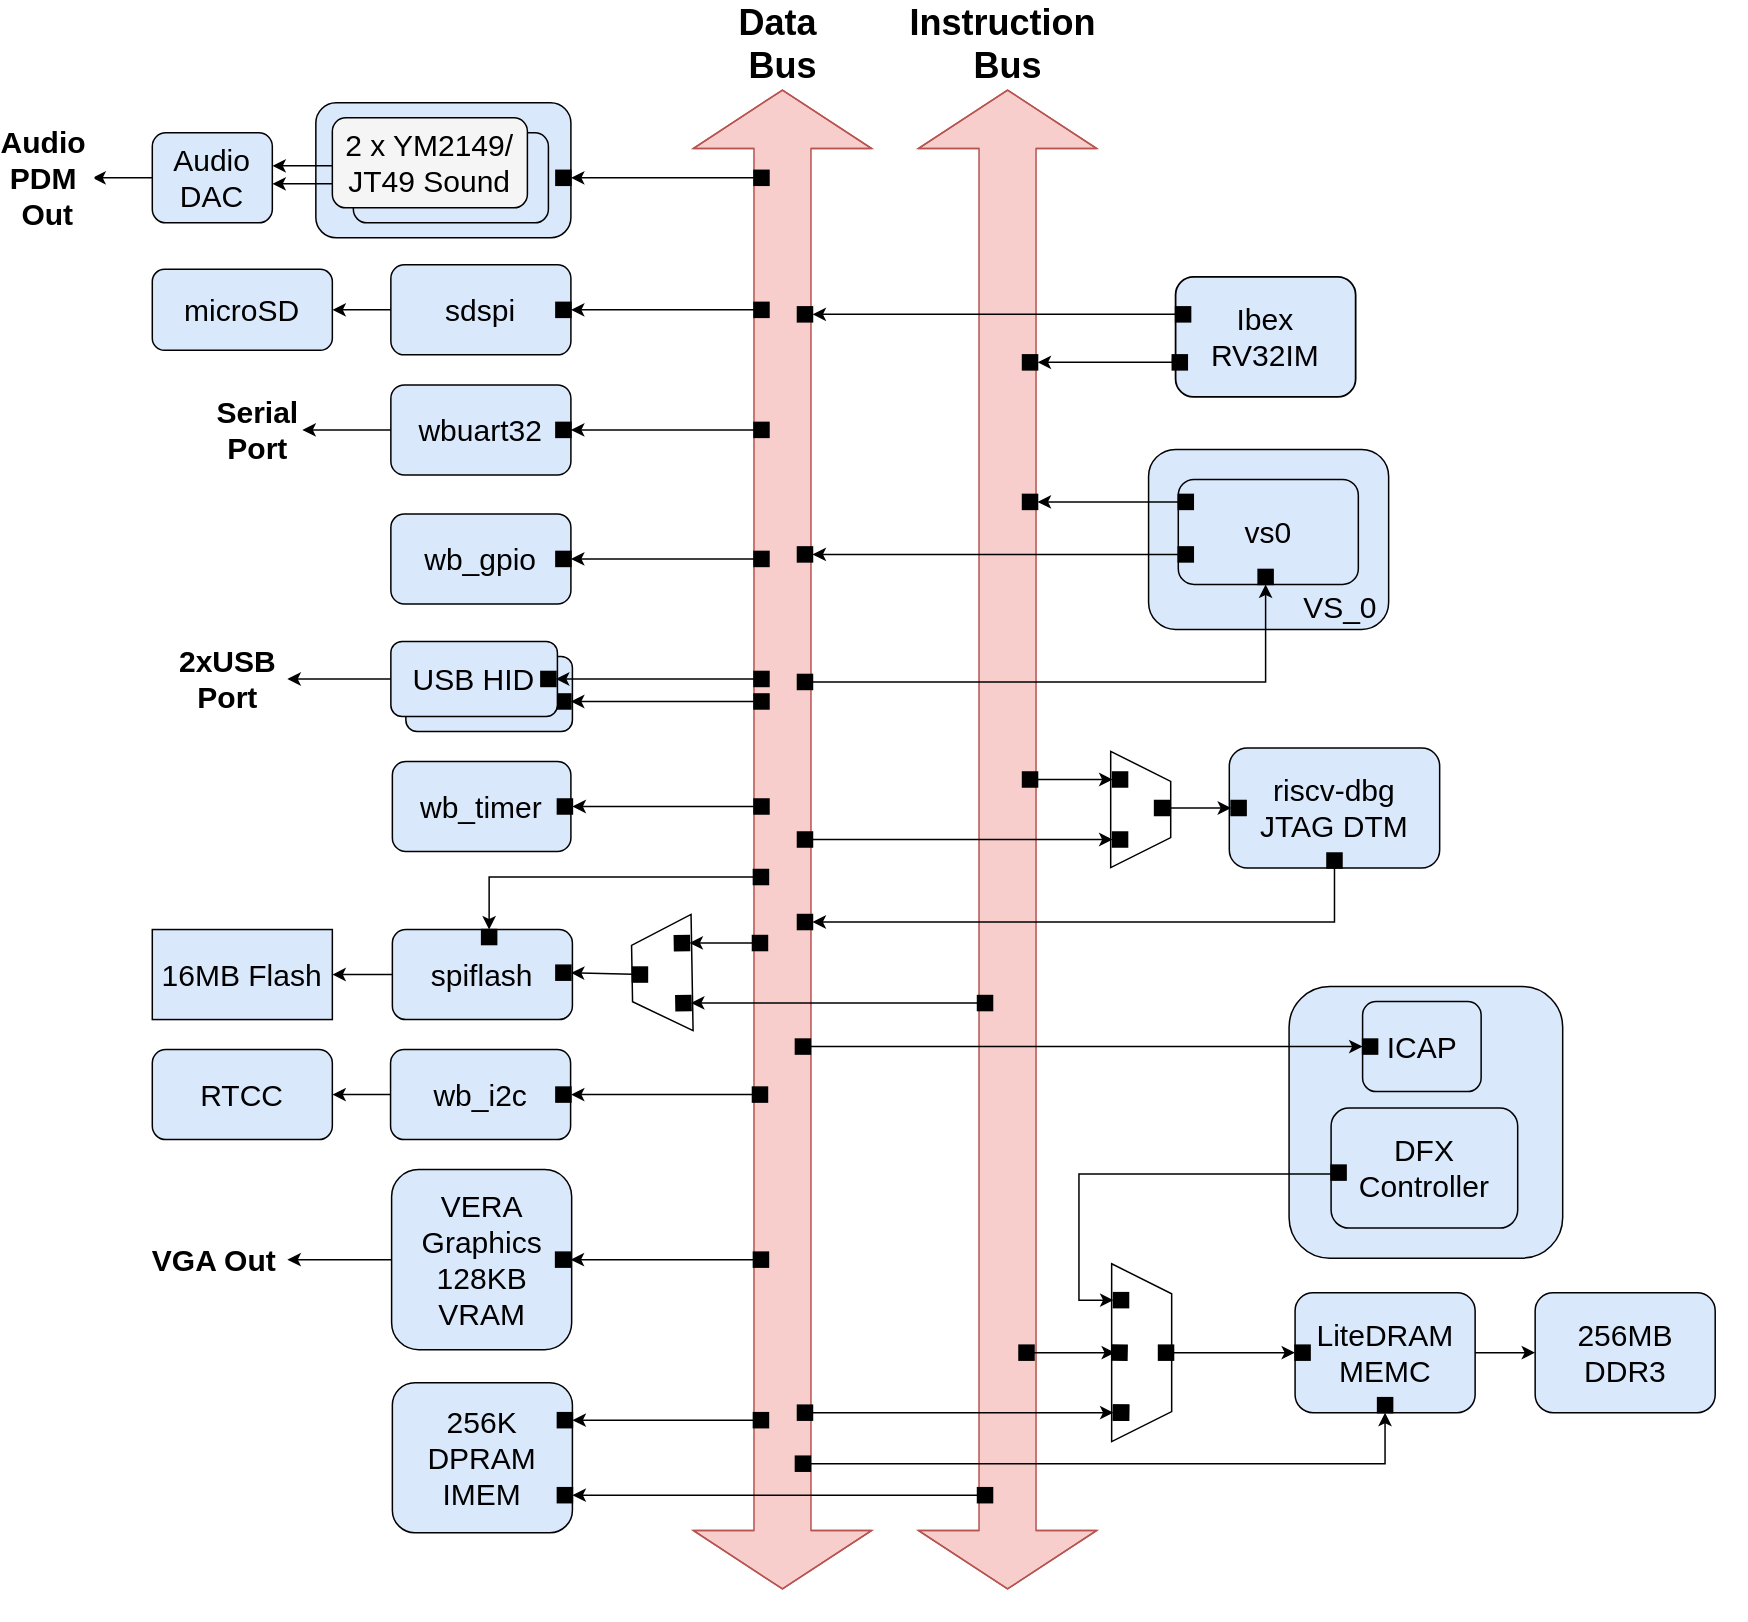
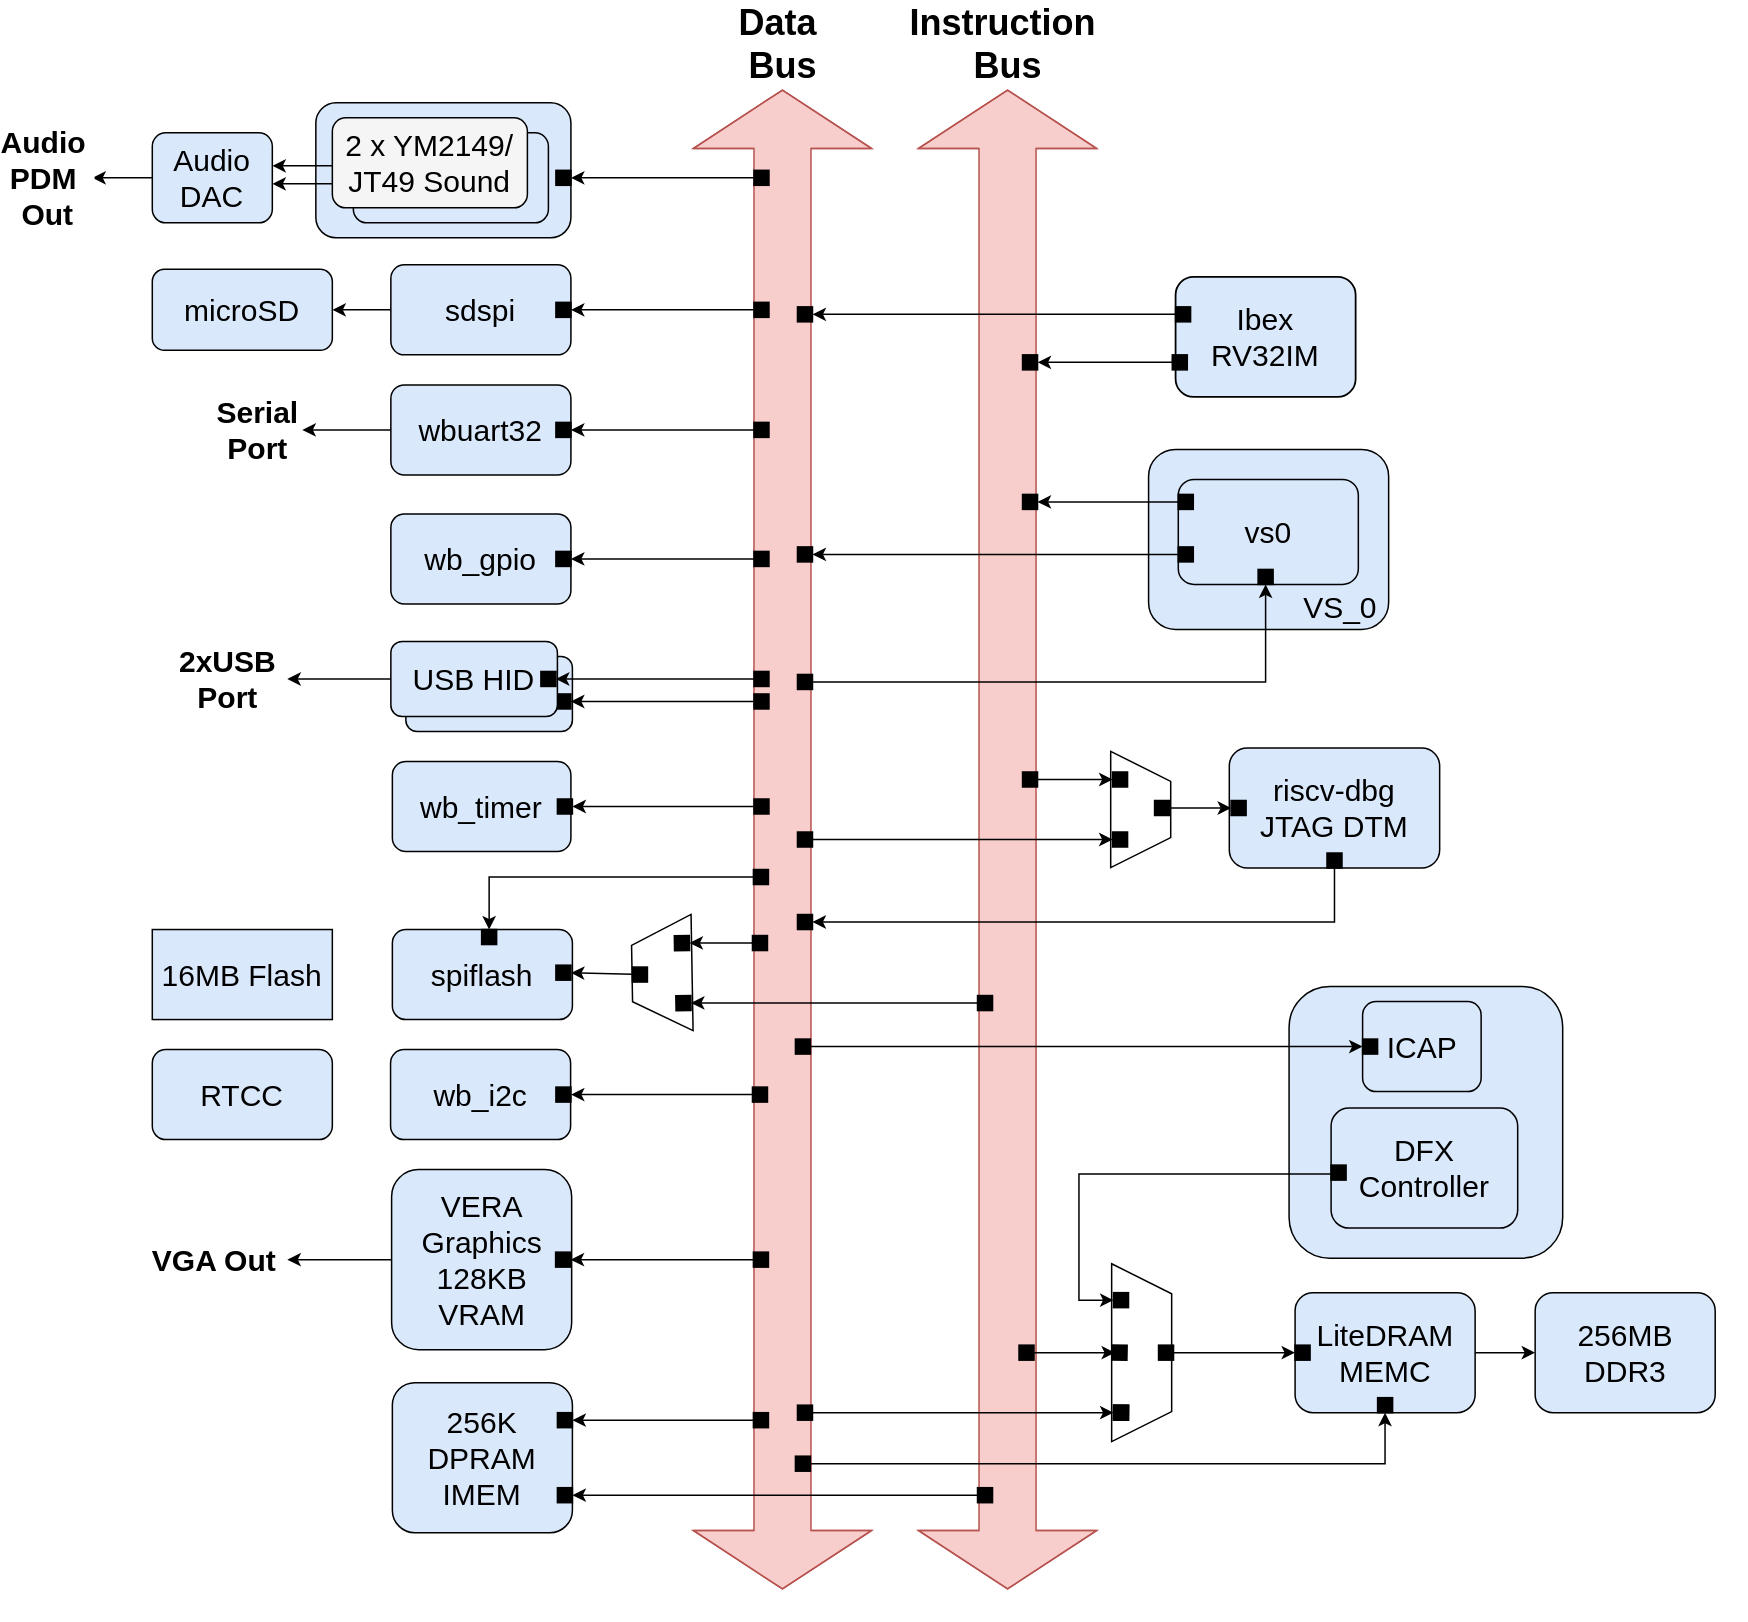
(367, 974) -> none
(366, 1094) -> none
